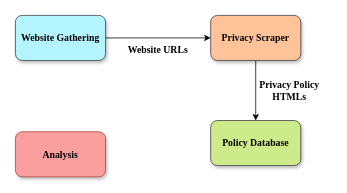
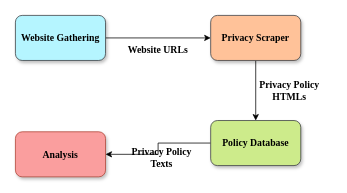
none -> (141, 154)
none -> (162, 158)
